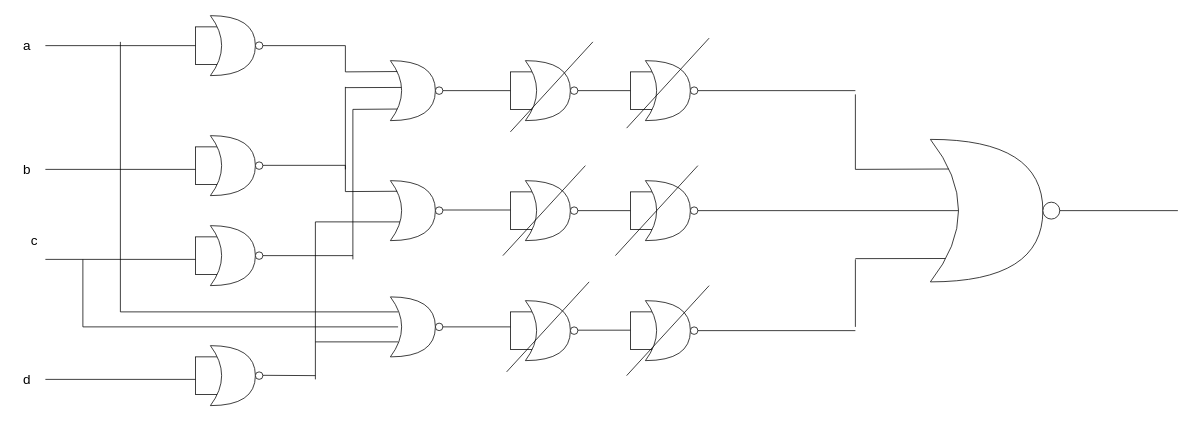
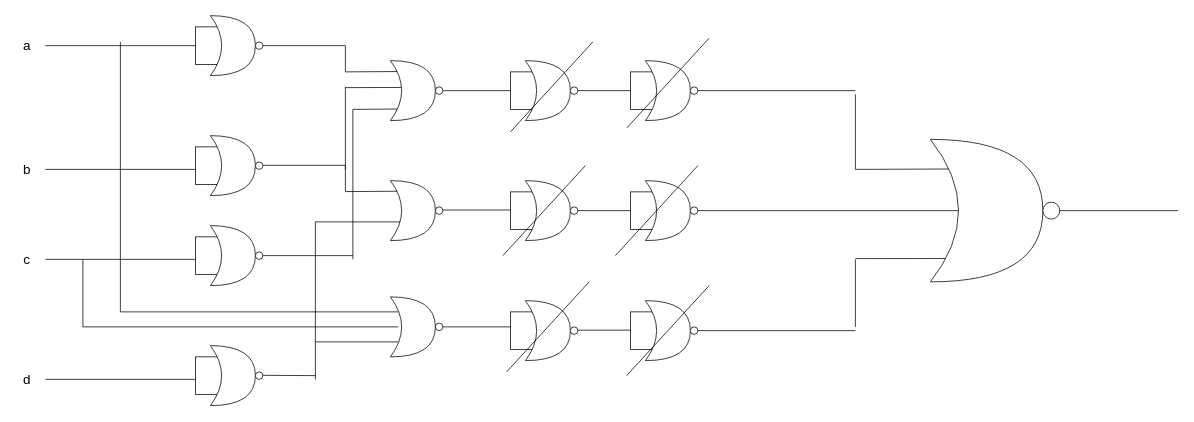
(34, 240) -> (27, 259)
